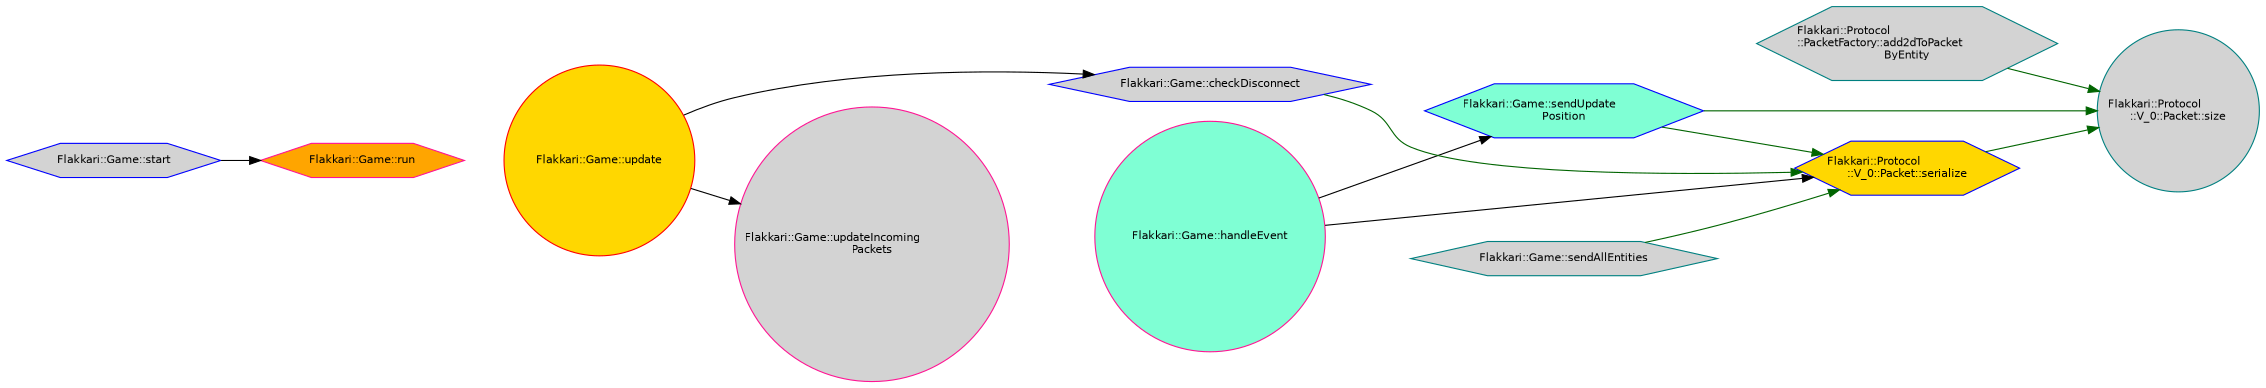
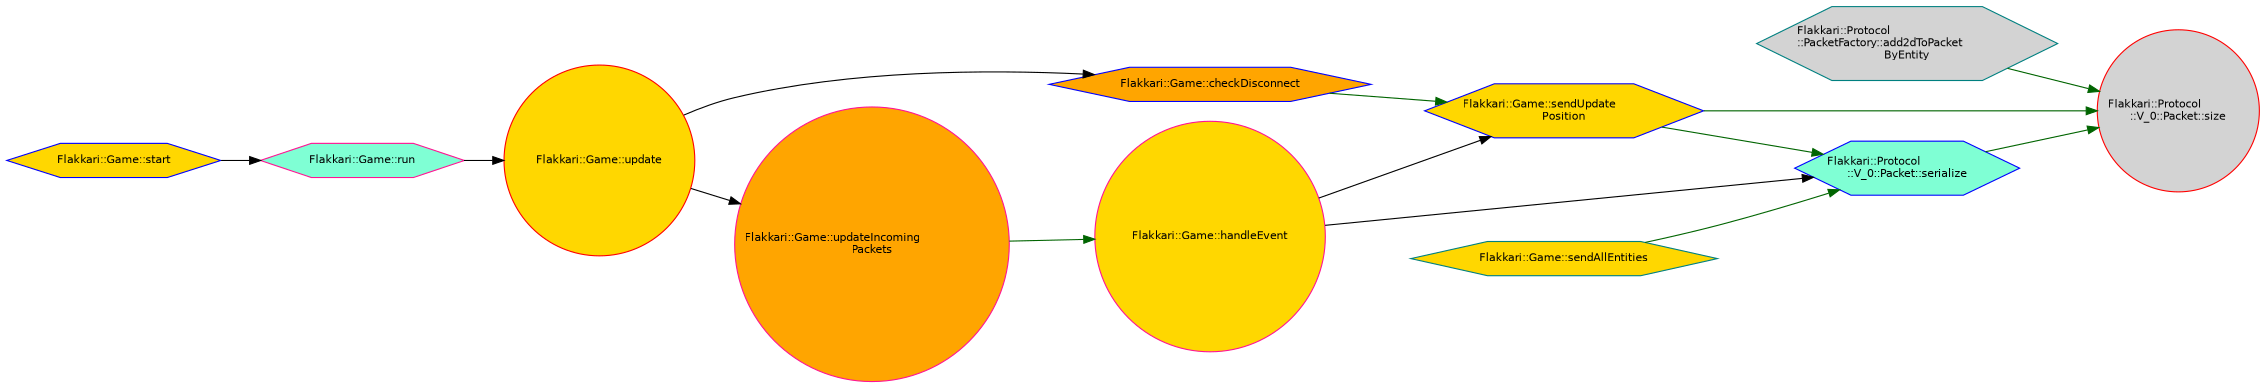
(1210, 84) -> (1210, 84)
(1564, 111) -> (1564, 111)
(2178, 111) -> (2178, 111)
(114, 160) -> (114, 160)
(362, 160) -> (362, 160)
none -> (478, 160)
(1907, 168) -> (1907, 168)
(1548, 169) -> (1383, 97)
(1210, 237) -> (1210, 237)
none -> (1047, 240)
(872, 244) -> (872, 244)
(1564, 259) -> (1564, 259)
